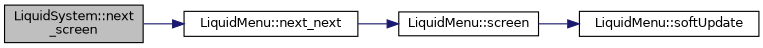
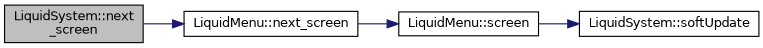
(271, 24) -> (271, 24)
(669, 24) -> (669, 24)
